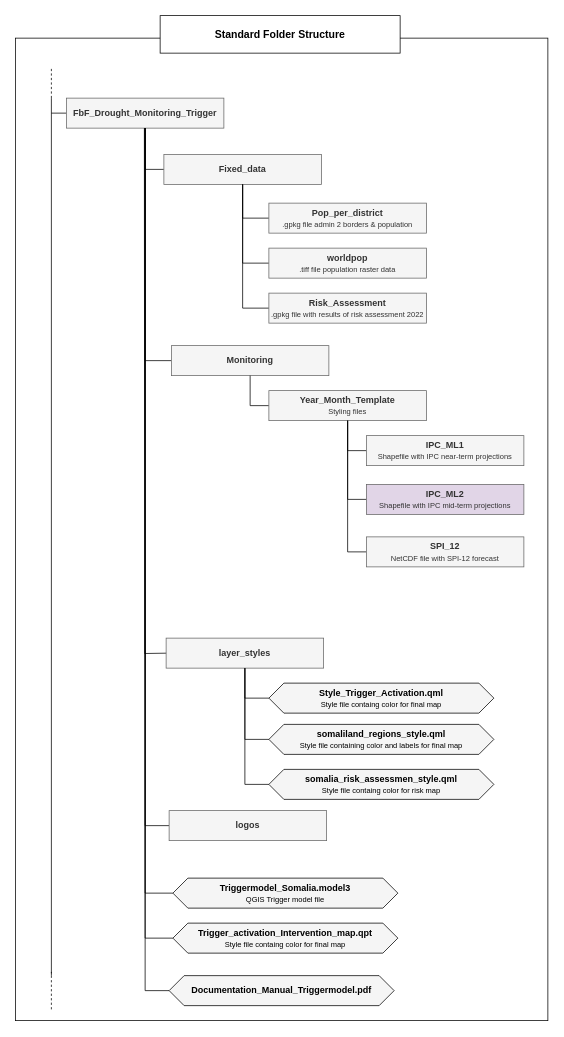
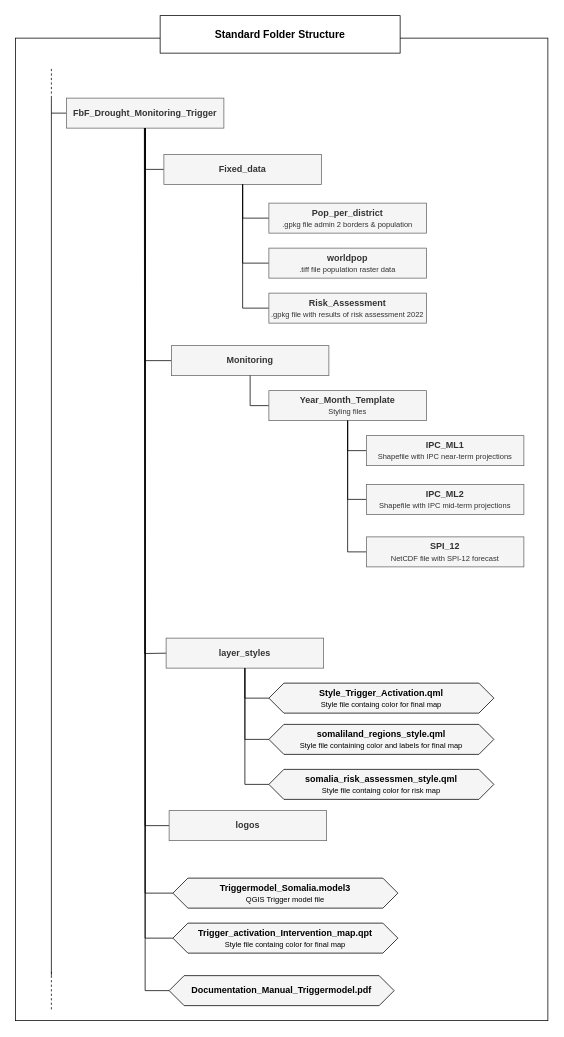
(445, 499) -> (445, 499)
